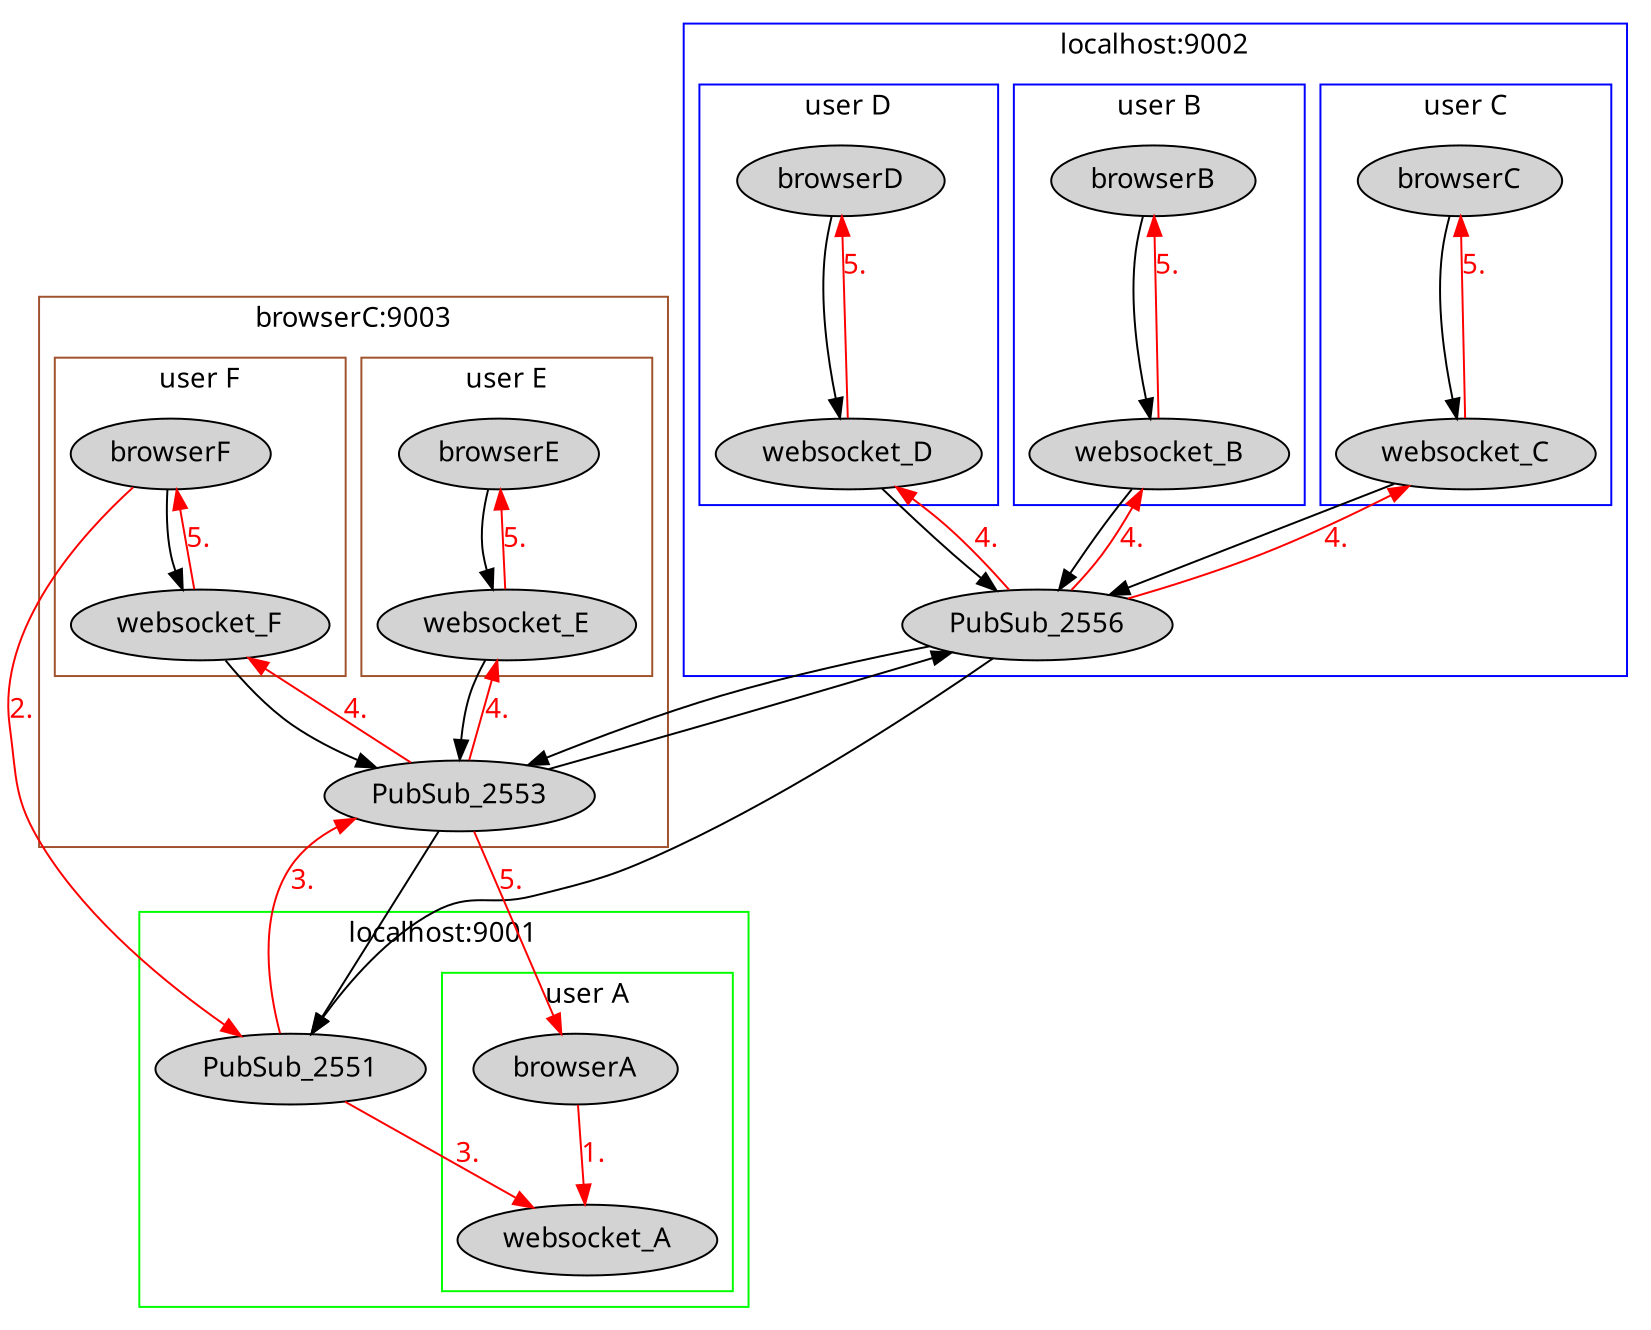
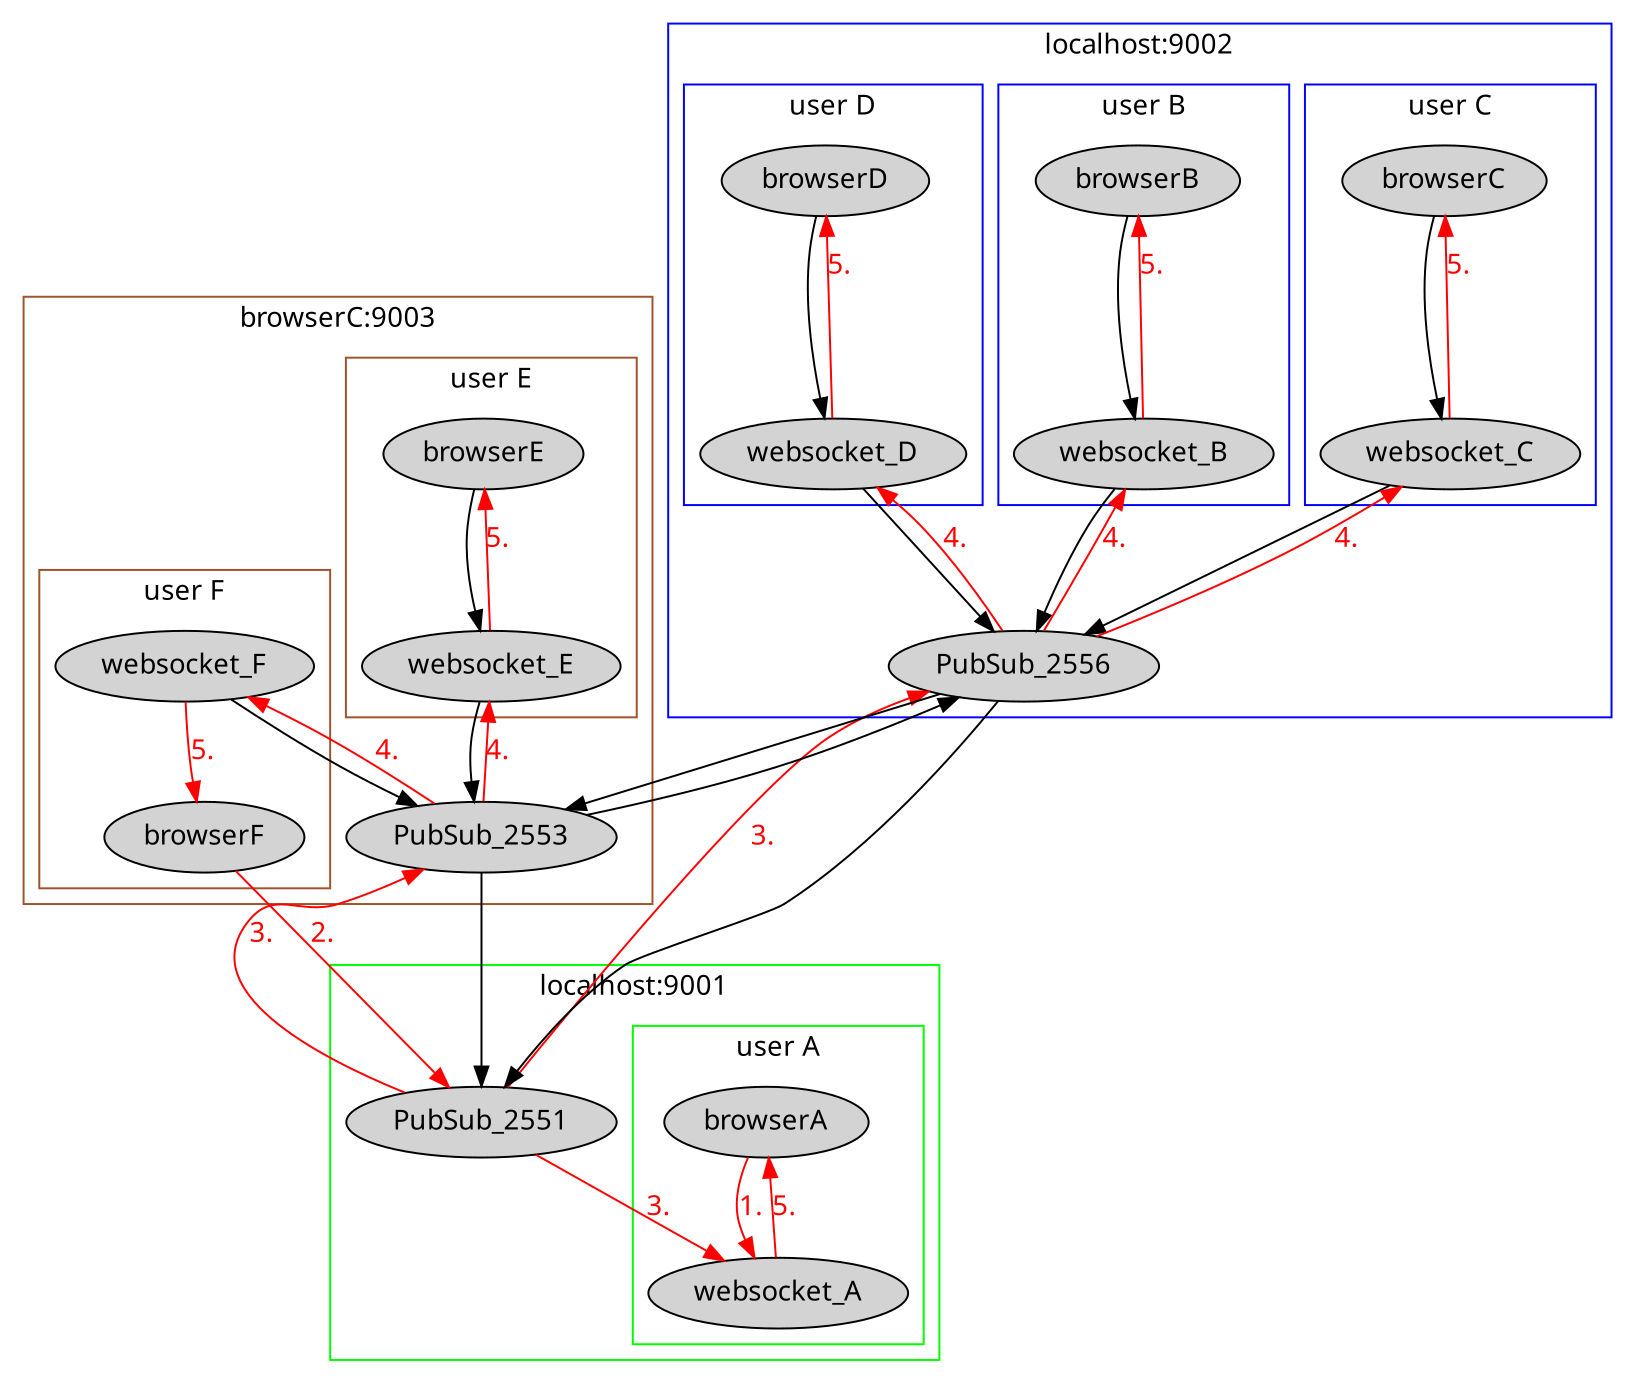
(168, 531) -> none
none -> (691, 871)
(516, 928) -> (773, 1218)
